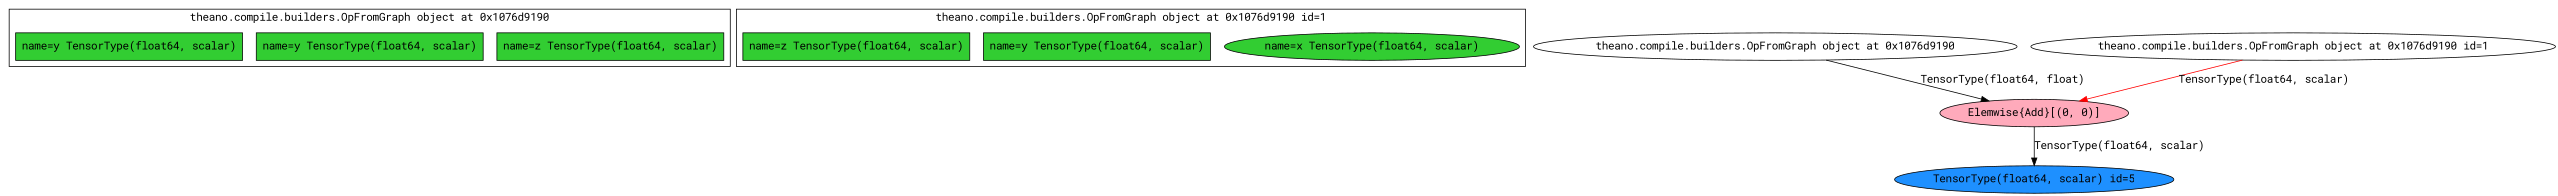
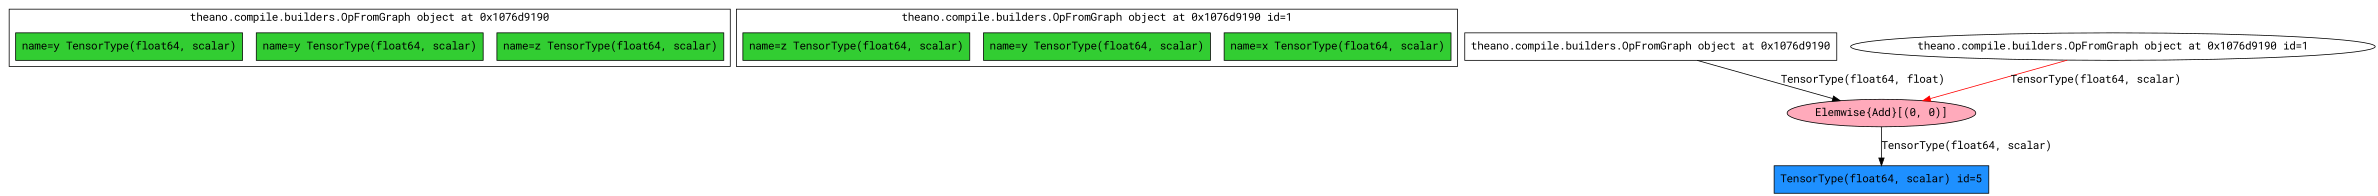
(1372, 47) -> (1338, 47)
(1775, 47) -> (1651, 47)
(2034, 180) -> (1881, 180)
